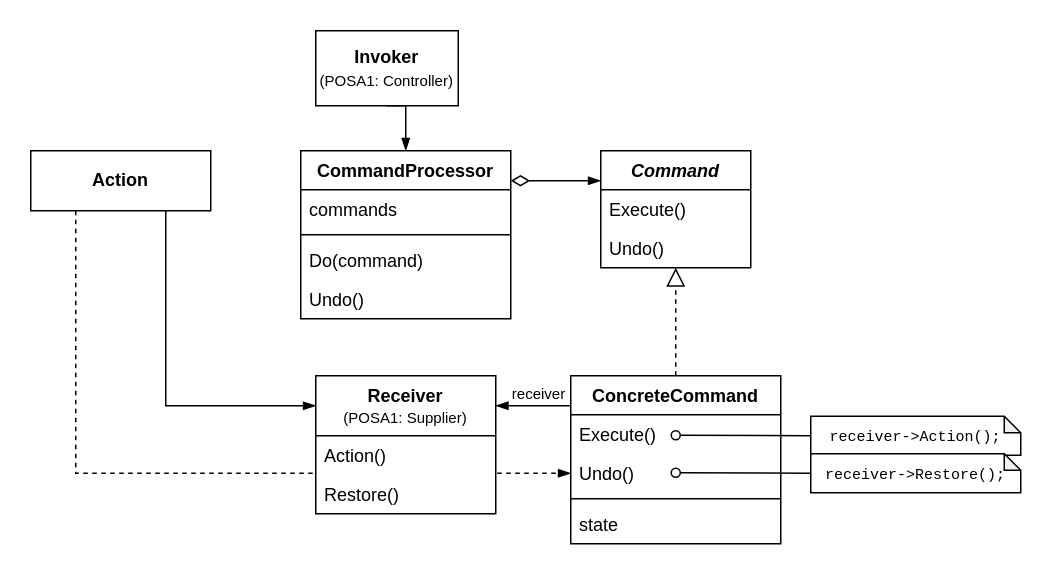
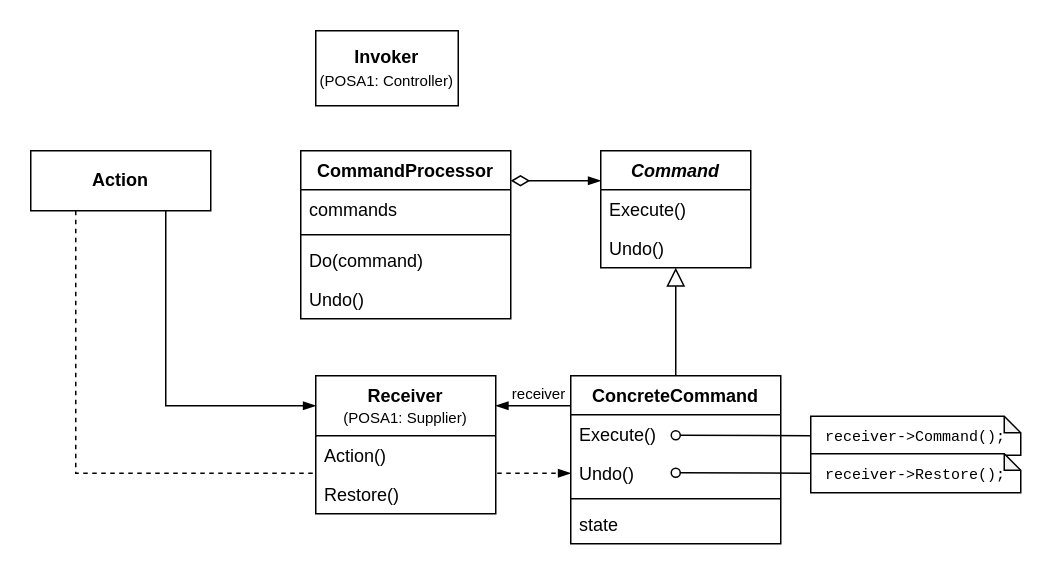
(406, 120) -> none
(676, 329) -> (676, 329)
(916, 436) -> (916, 436)
